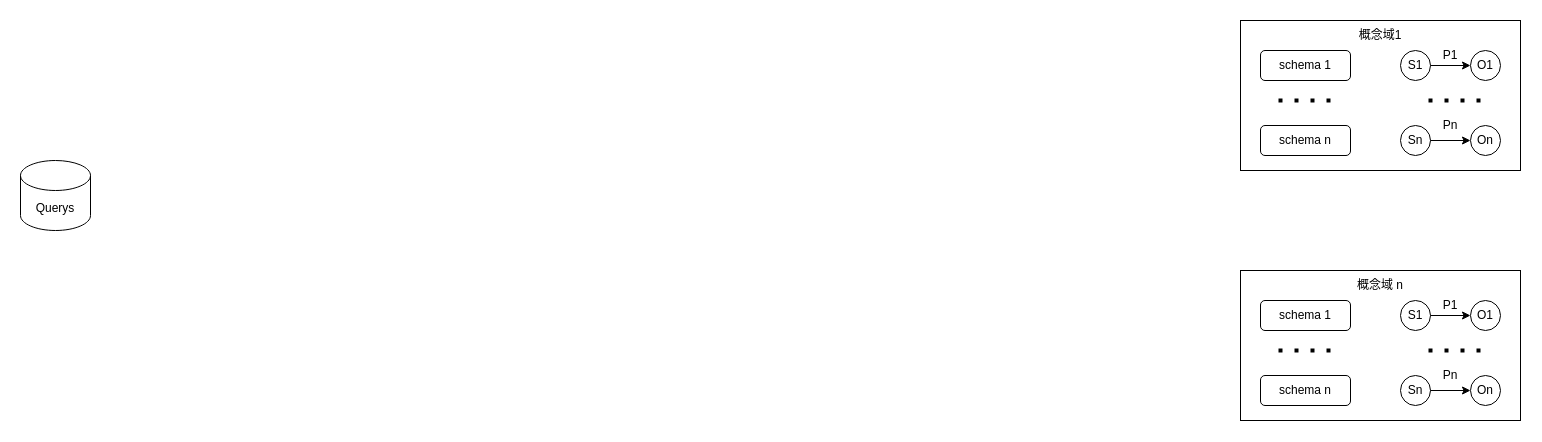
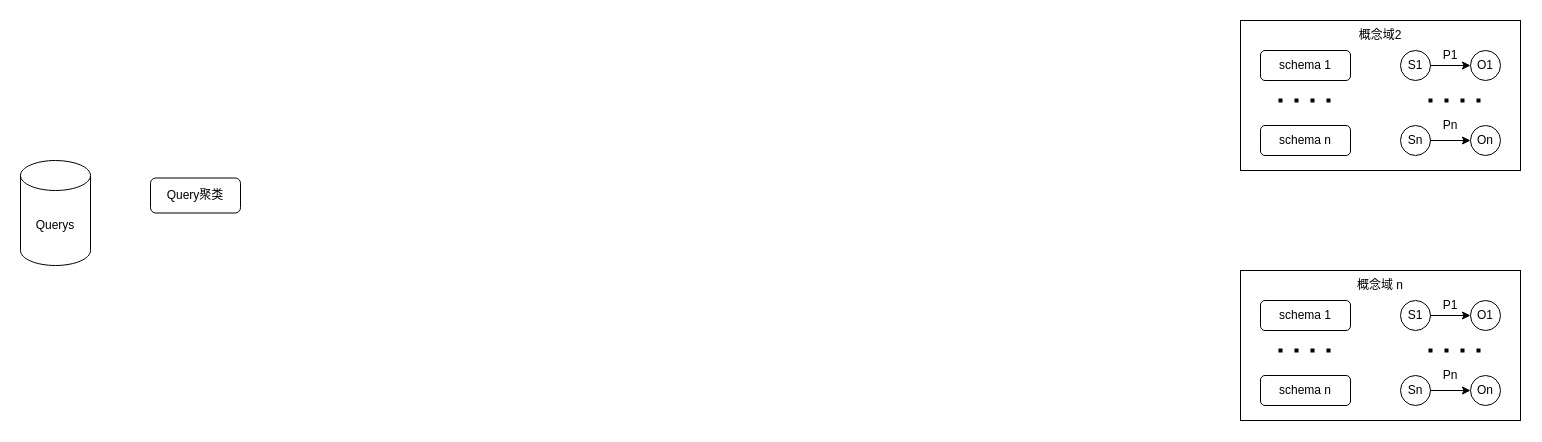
(1381, 36) -> (1381, 36)
(56, 196) -> (56, 213)
none -> (196, 196)
